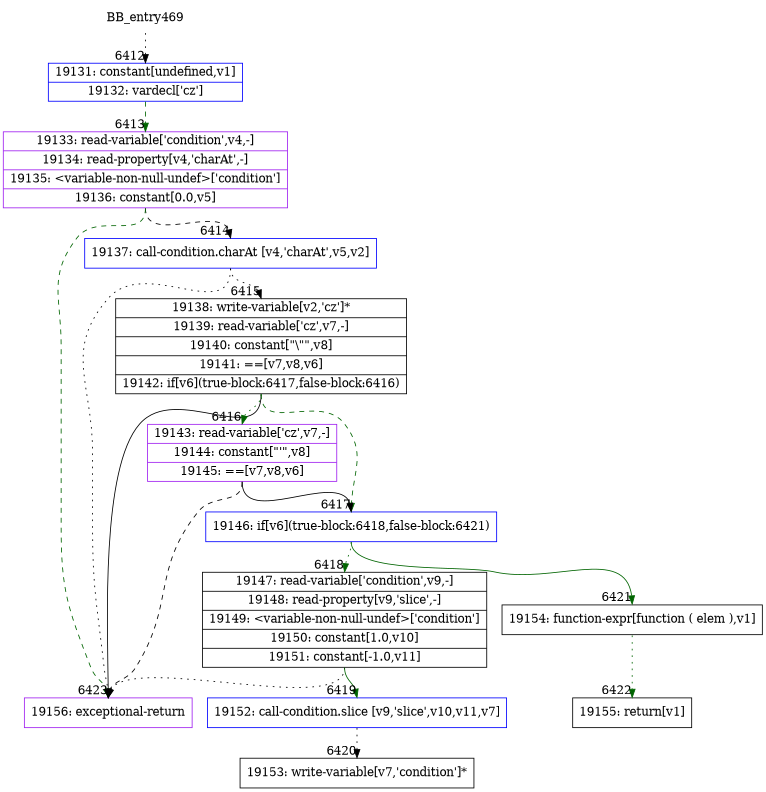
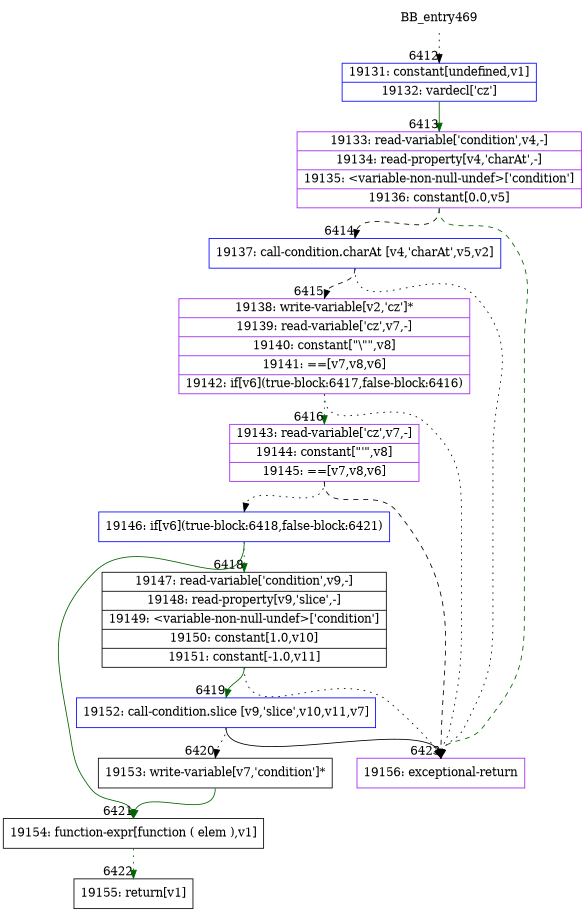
(145, 112) -> (439, 112)
(242, 282) -> (344, 282)
(261, 346) -> (324, 346)
(339, 419) -> none
(117, 484) -> (462, 524)
(292, 497) -> (288, 497)
none -> (329, 743)
none -> (178, 804)
